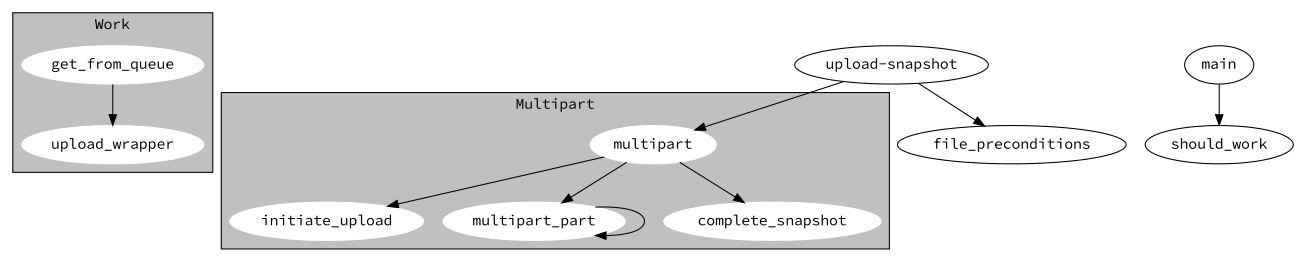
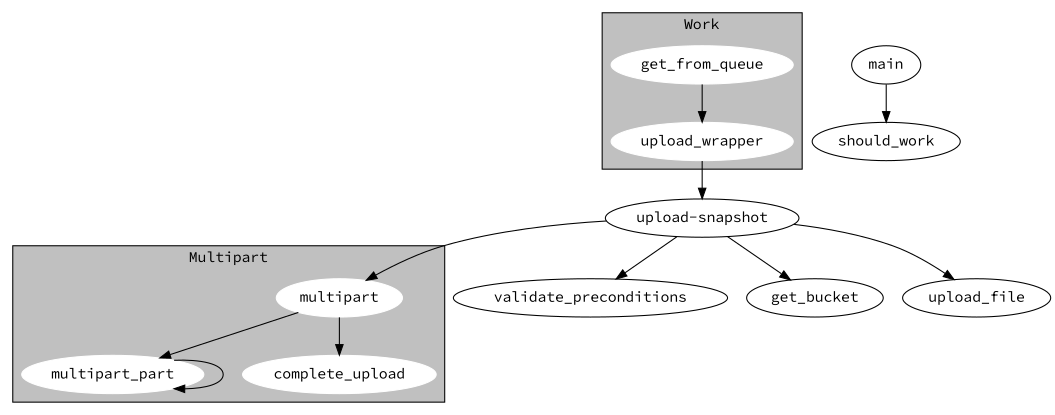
(1012, 145) -> (590, 298)
none -> (702, 176)
(327, 221) -> none
(772, 221) -> (339, 374)
none -> (815, 298)
none -> (977, 298)
